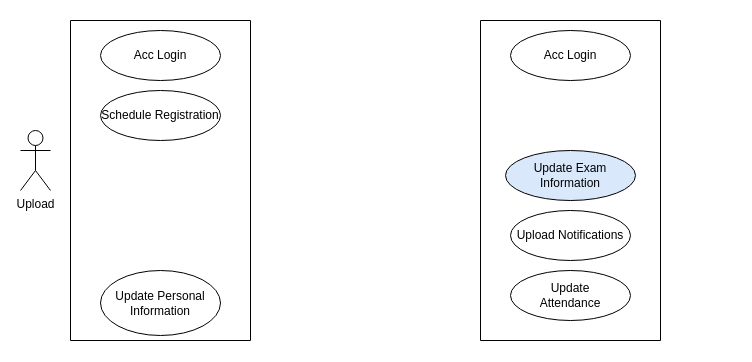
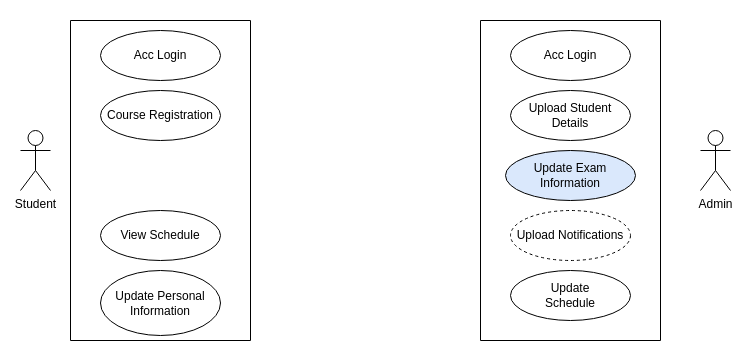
(161, 116) -> (161, 116)
none -> (571, 116)
none -> (716, 161)
(36, 205) -> (36, 205)
none -> (161, 236)
(571, 236) -> (571, 236)
(571, 296) -> (571, 296)
